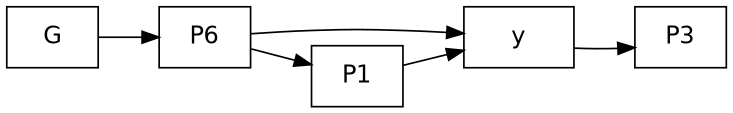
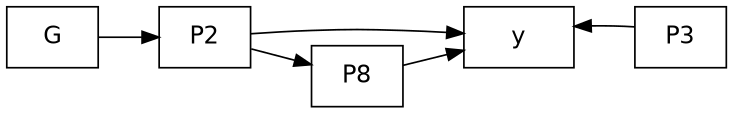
(205, 37) -> (205, 37)
(596, 49) -> (613, 26)
(357, 76) -> (357, 76)
